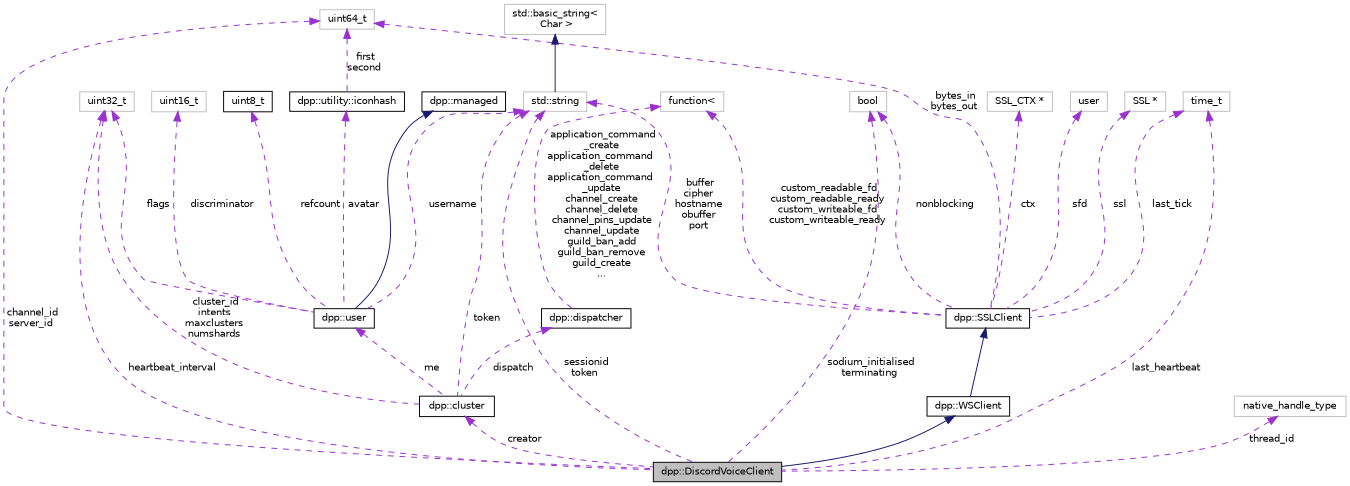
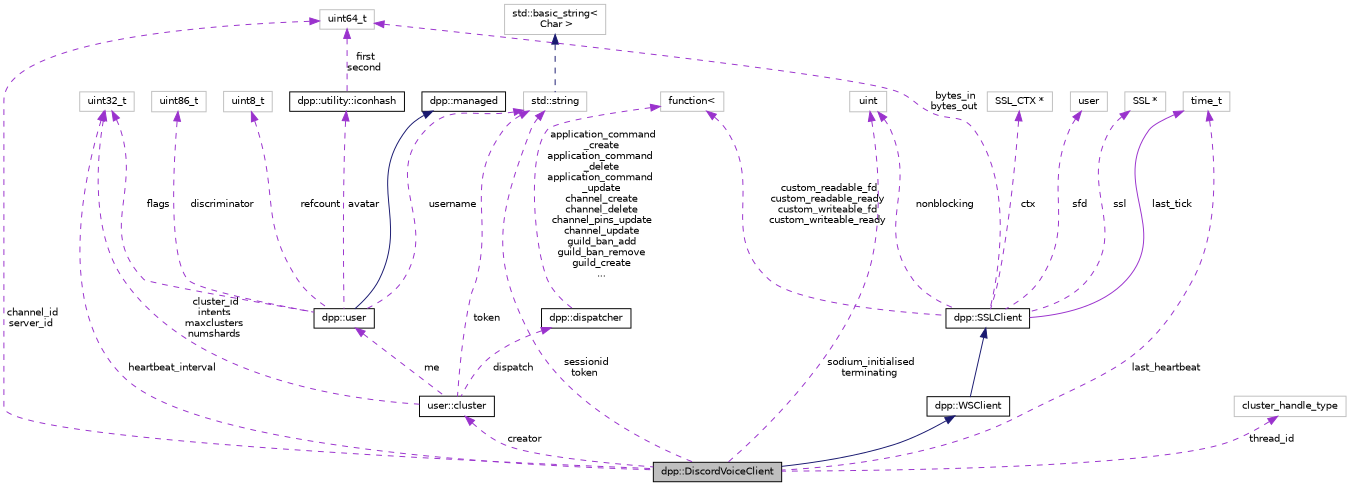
(555, 68) -> (555, 68)
(179, 102) -> (179, 102)
(248, 102) -> (248, 102)
(868, 102) -> (868, 102)
(1143, 244) -> (1143, 244)
(698, 288) -> none
(457, 406) -> (457, 406)
(1290, 406) -> (1290, 406)
